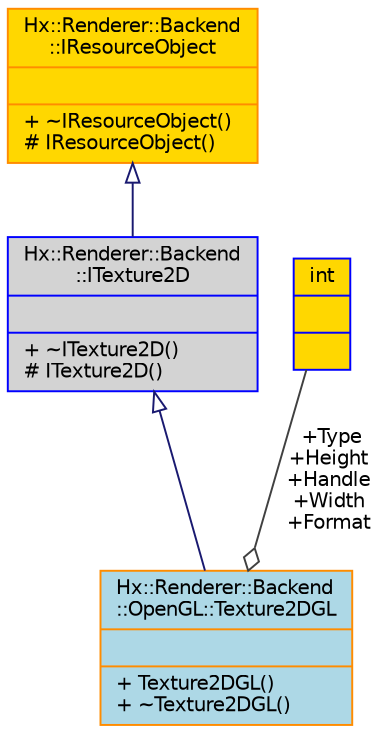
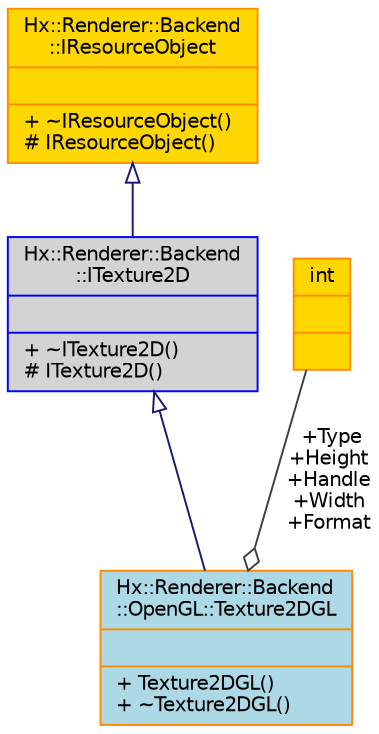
(322, 314) -> (322, 314)
